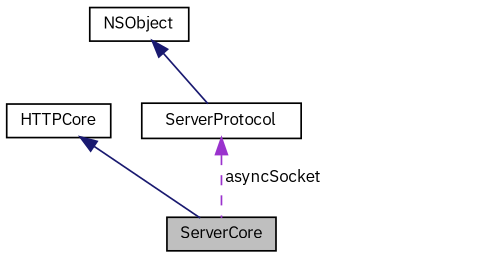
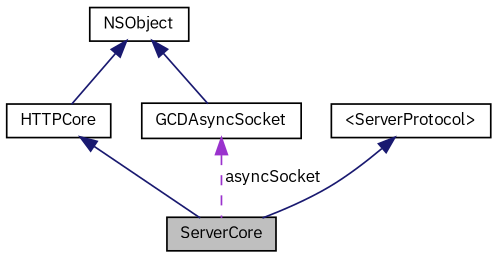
none -> (94, 79)
(221, 121) -> (221, 121)
none -> (411, 121)
